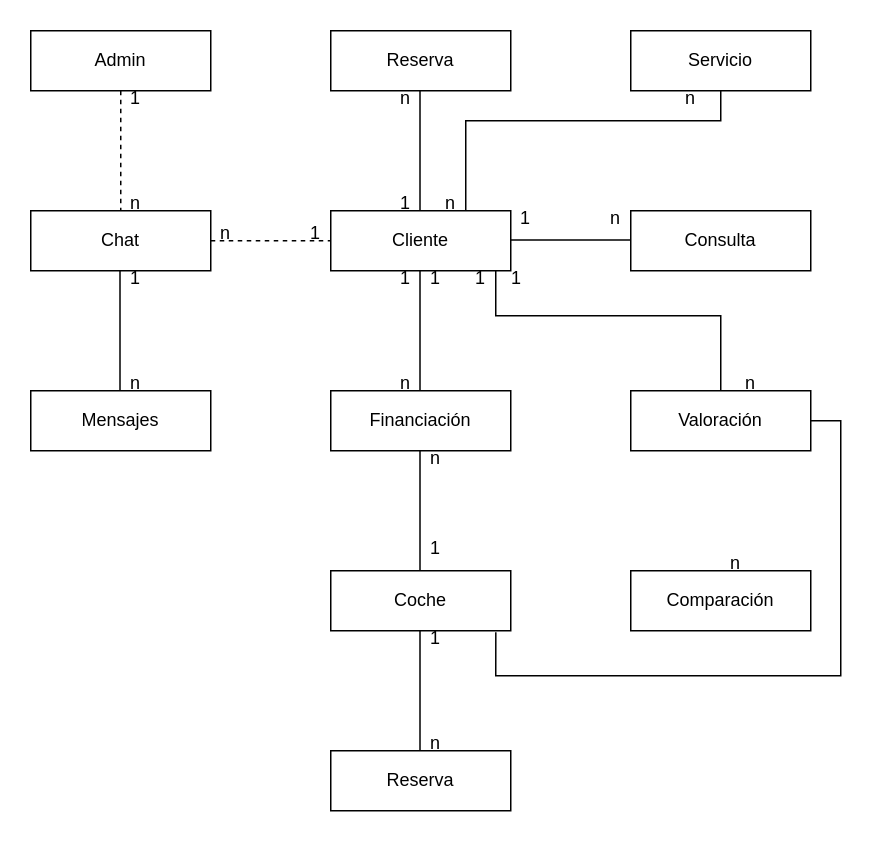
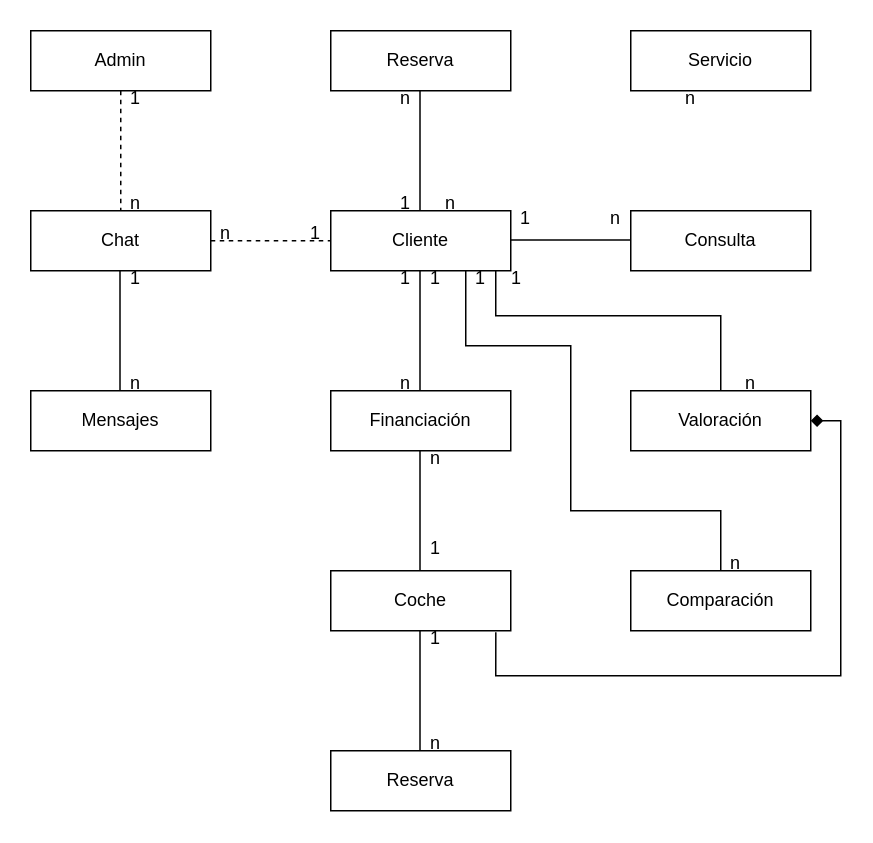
(564, 121) -> none
(817, 421) -> (823, 421)
none -> (571, 443)
